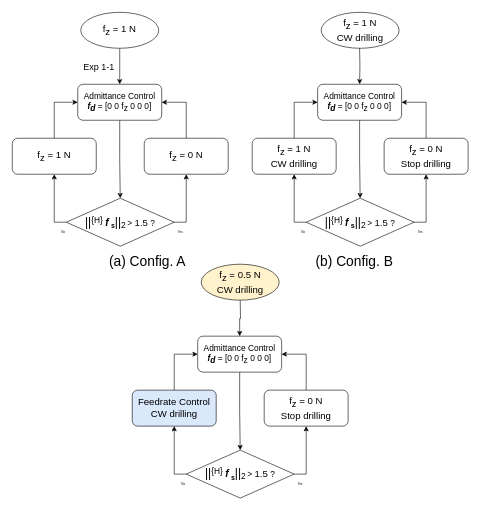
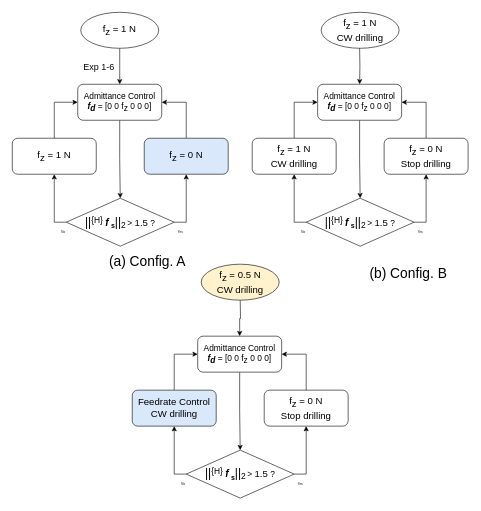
(99, 66) -> (99, 66)
(186, 156) -> (186, 156)
(354, 261) -> (408, 273)
